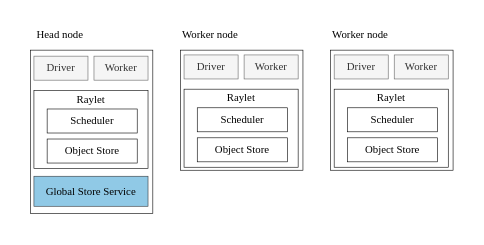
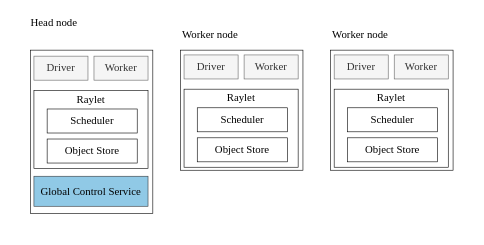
(60, 35) -> (54, 23)
(91, 191) -> (91, 191)
